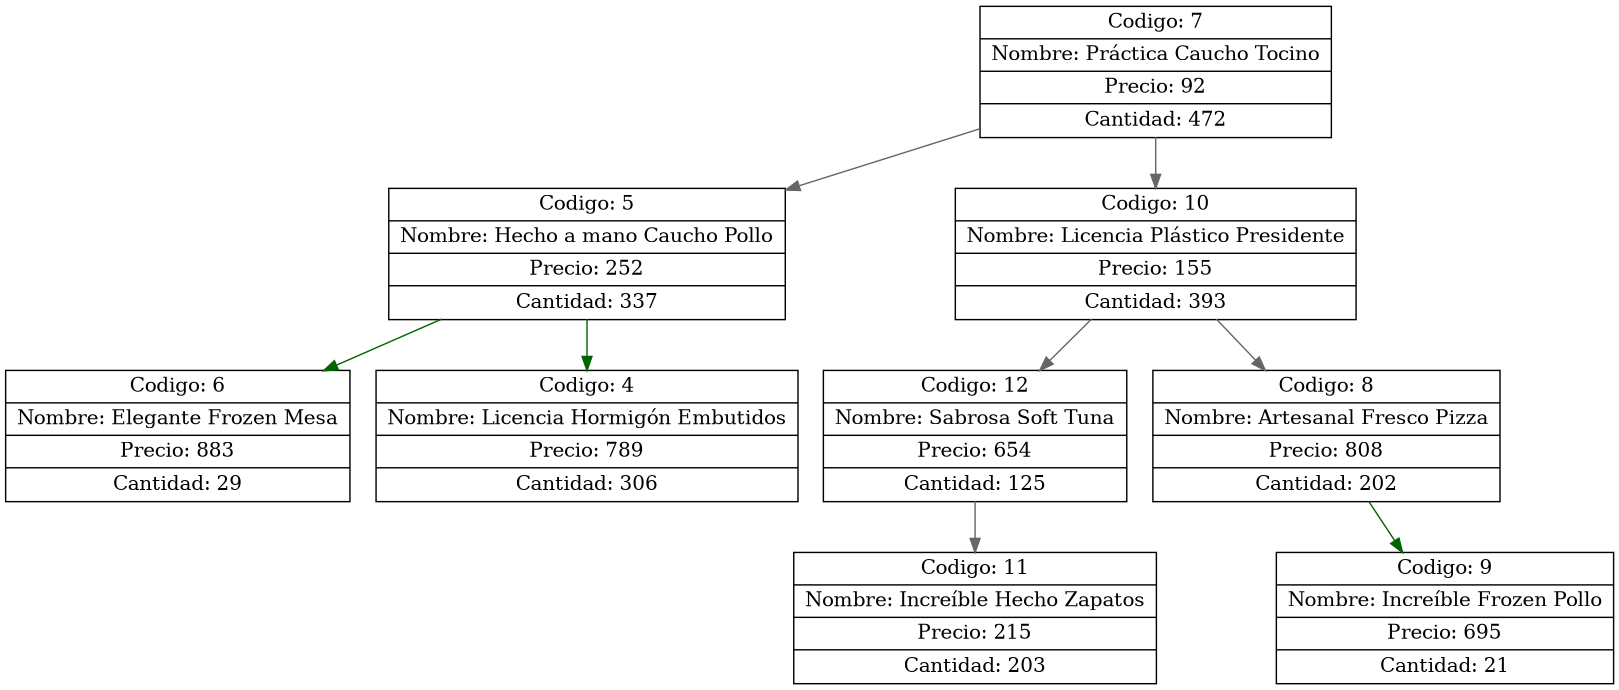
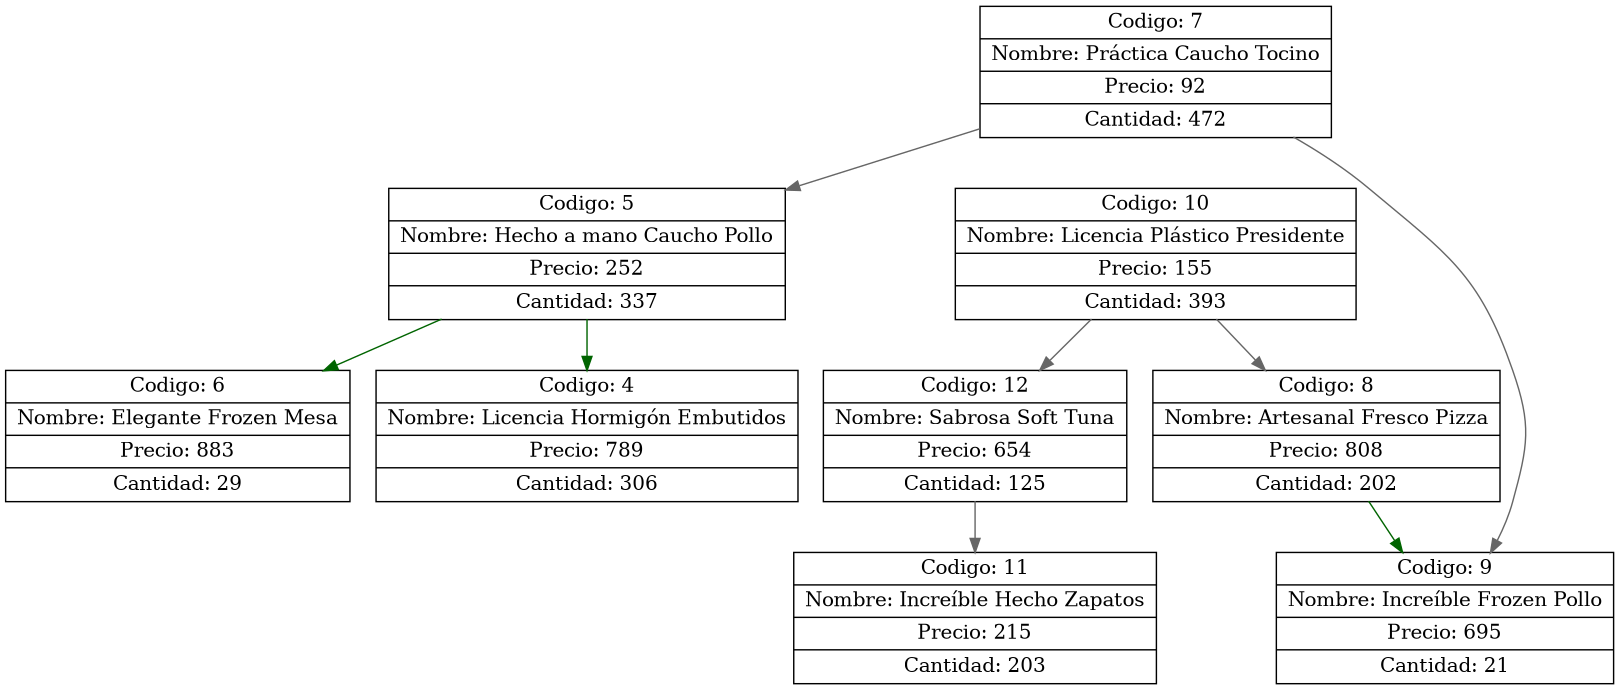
(1156, 156) -> (1482, 301)
